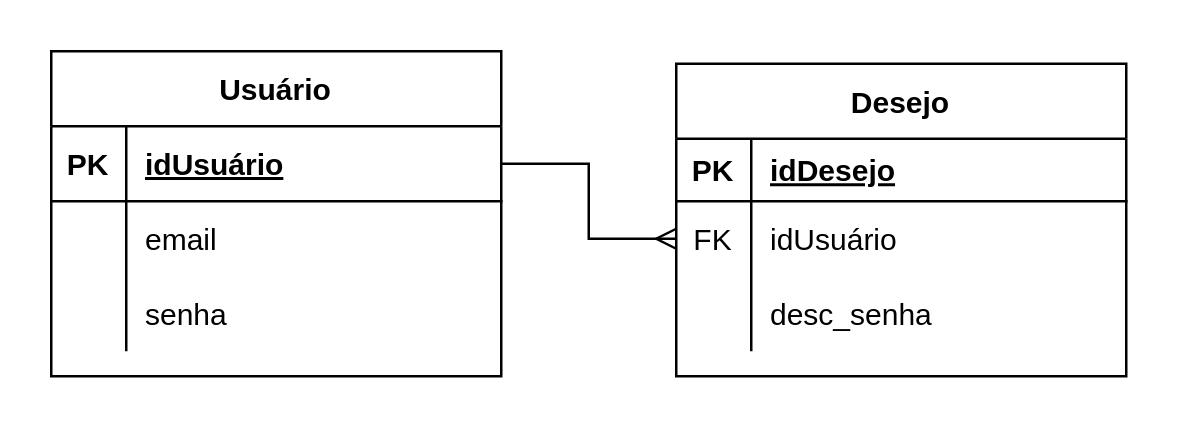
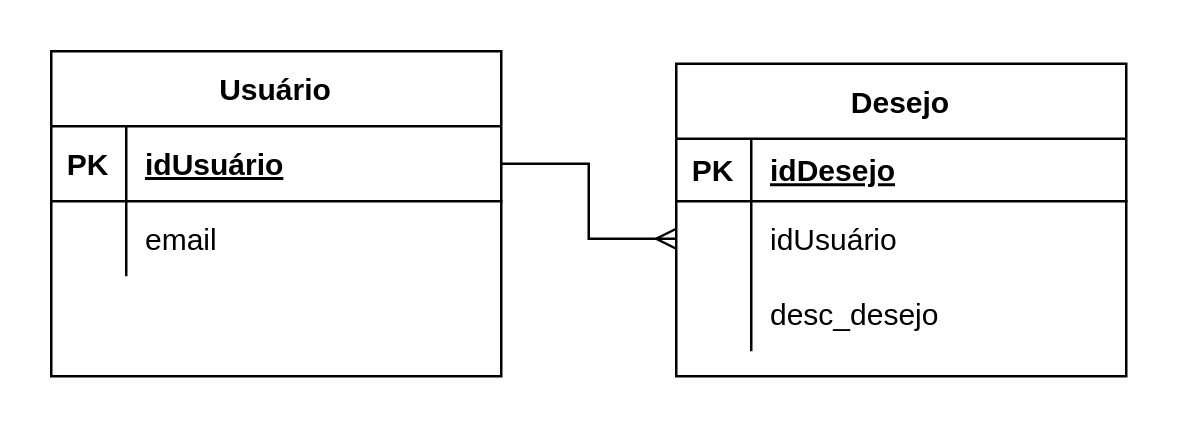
(714, 239) -> none
(314, 314) -> none
(854, 315) -> (862, 315)
